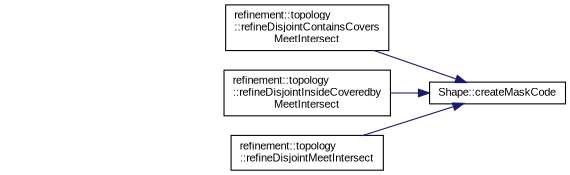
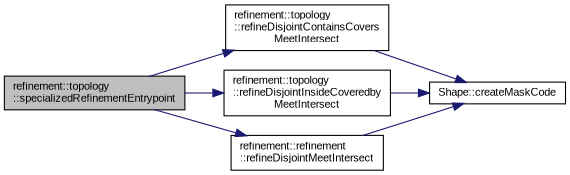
none -> (95, 93)
(307, 153) -> (307, 153)
